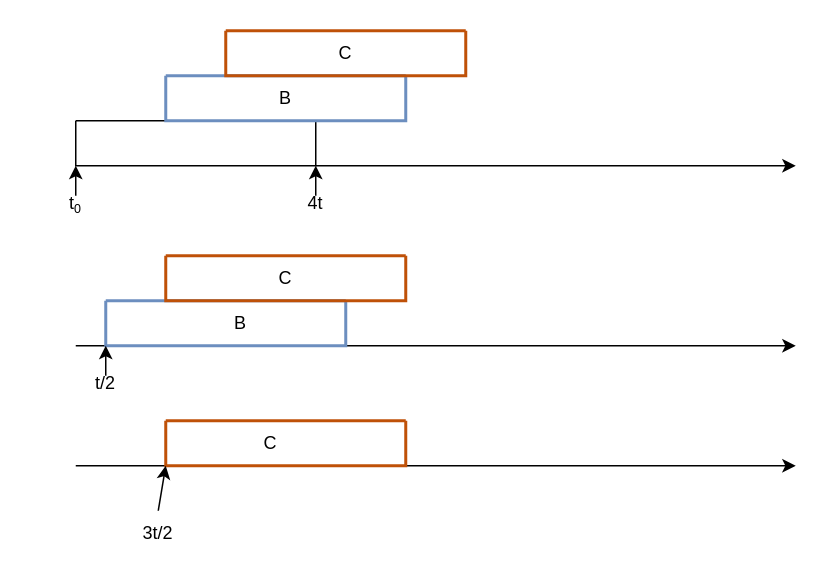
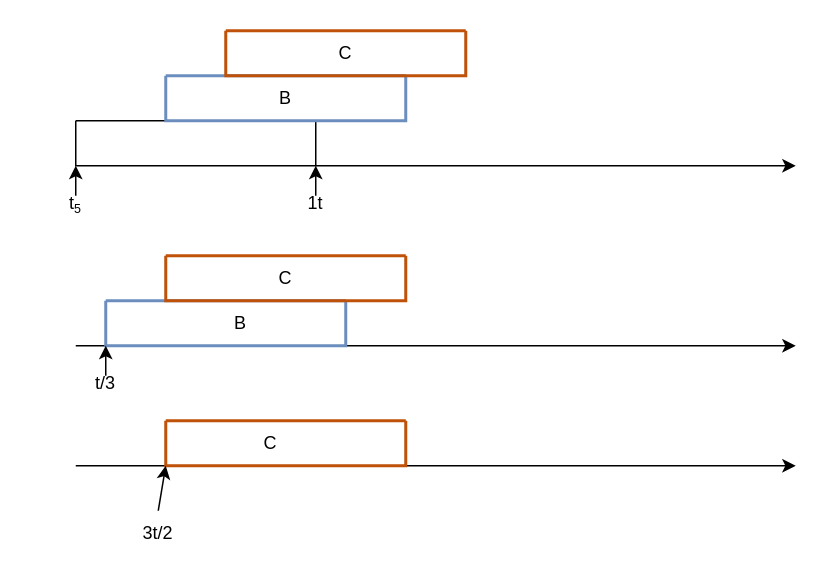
(76, 203) -> (76, 203)
(316, 203) -> (316, 203)
(106, 383) -> (106, 383)
